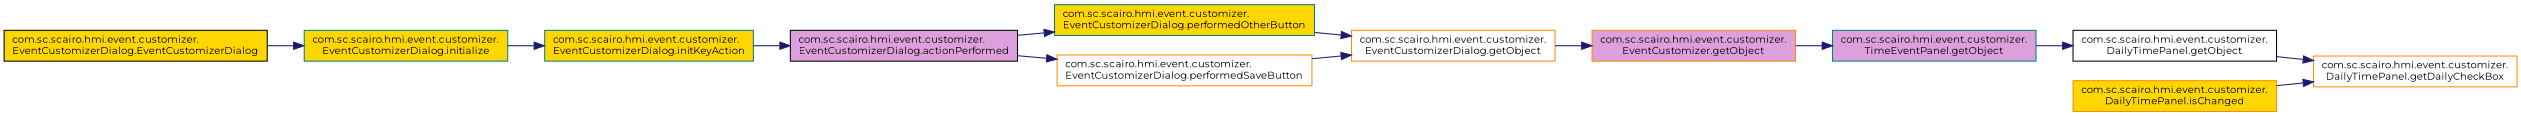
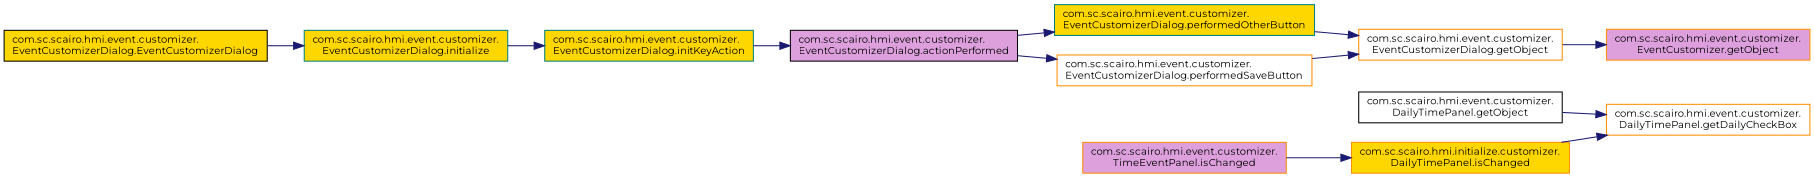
(1934, 46) -> none
(2175, 96) -> (1460, 158)
none -> (1185, 158)
